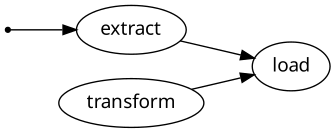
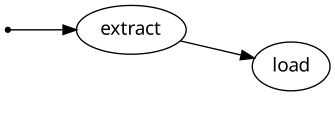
(131, 103) -> none
